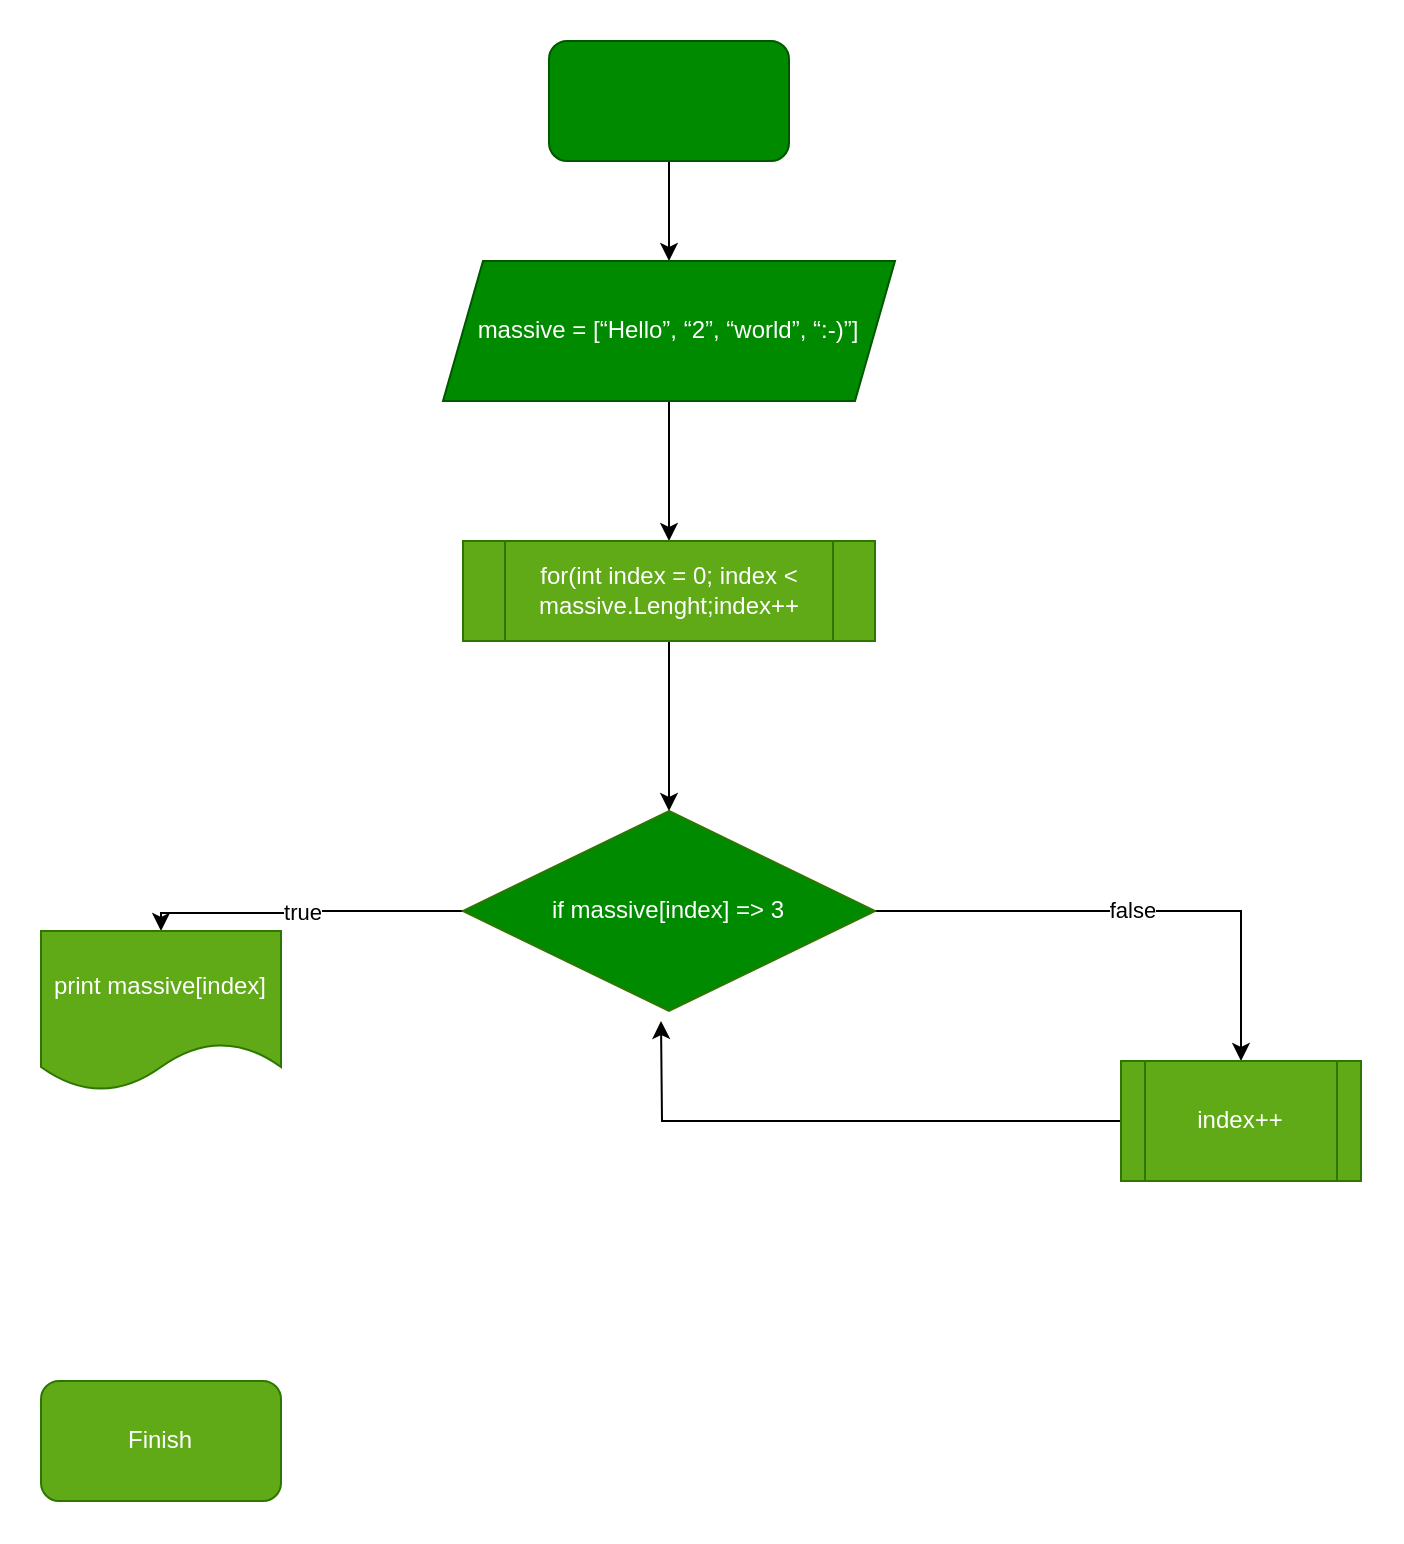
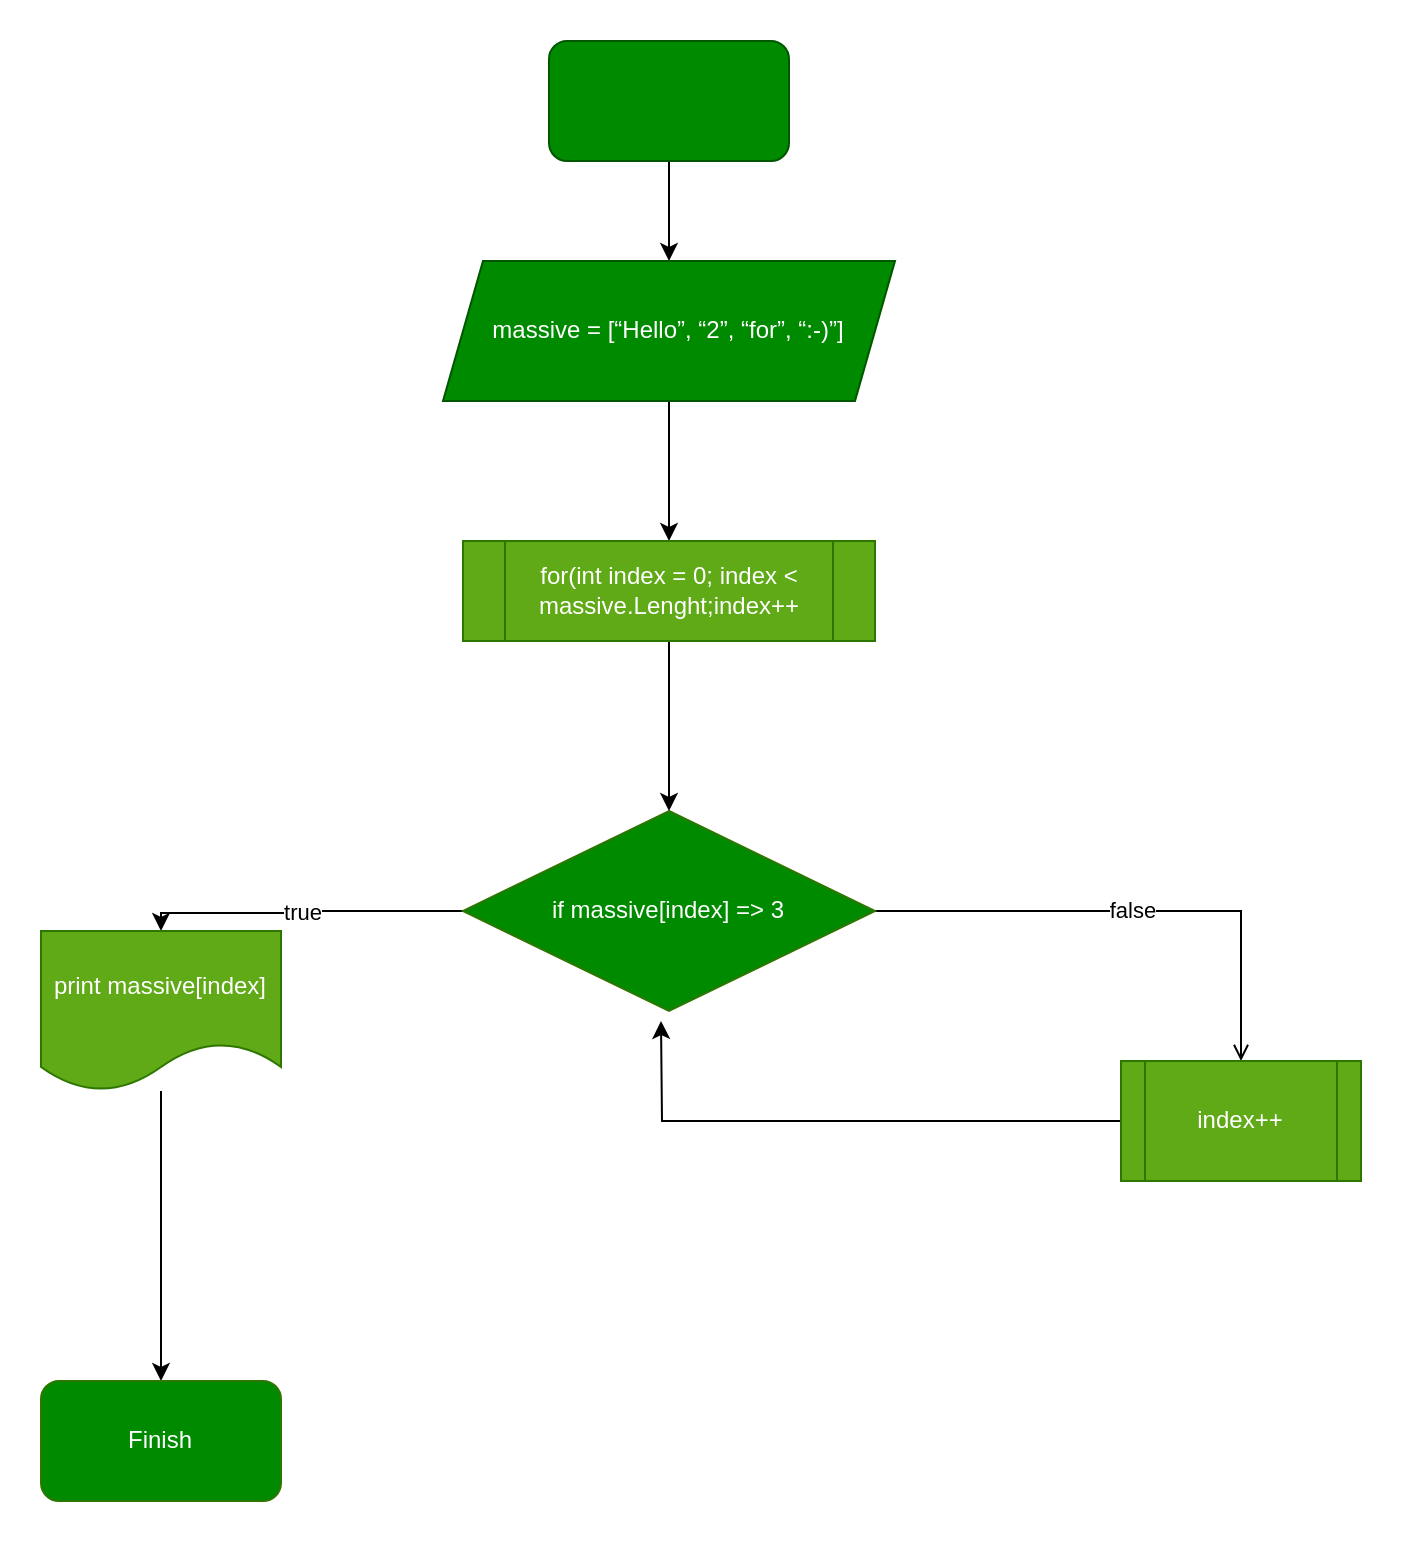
(669, 331) -> (669, 331)
(1241, 1046) -> (1241, 1048)
none -> (161, 1229)
(161, 1441) -> (161, 1441)
